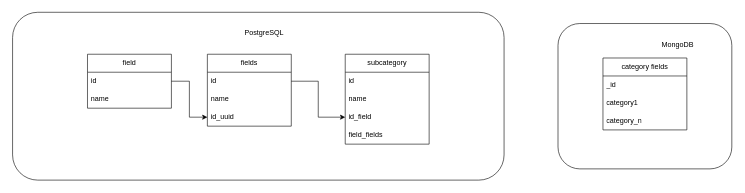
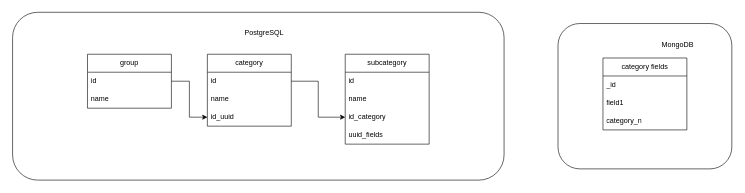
(129, 63) -> (129, 63)
(249, 63) -> (249, 63)
(625, 103) -> (617, 103)
(362, 117) -> (370, 117)
(369, 135) -> (368, 135)
